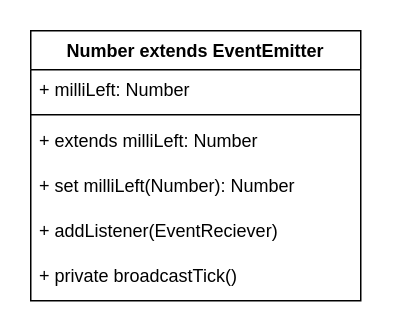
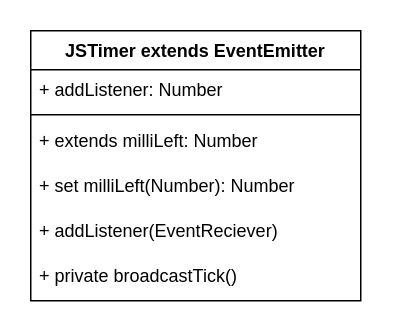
(195, 51) -> (195, 51)
(118, 90) -> (135, 90)
